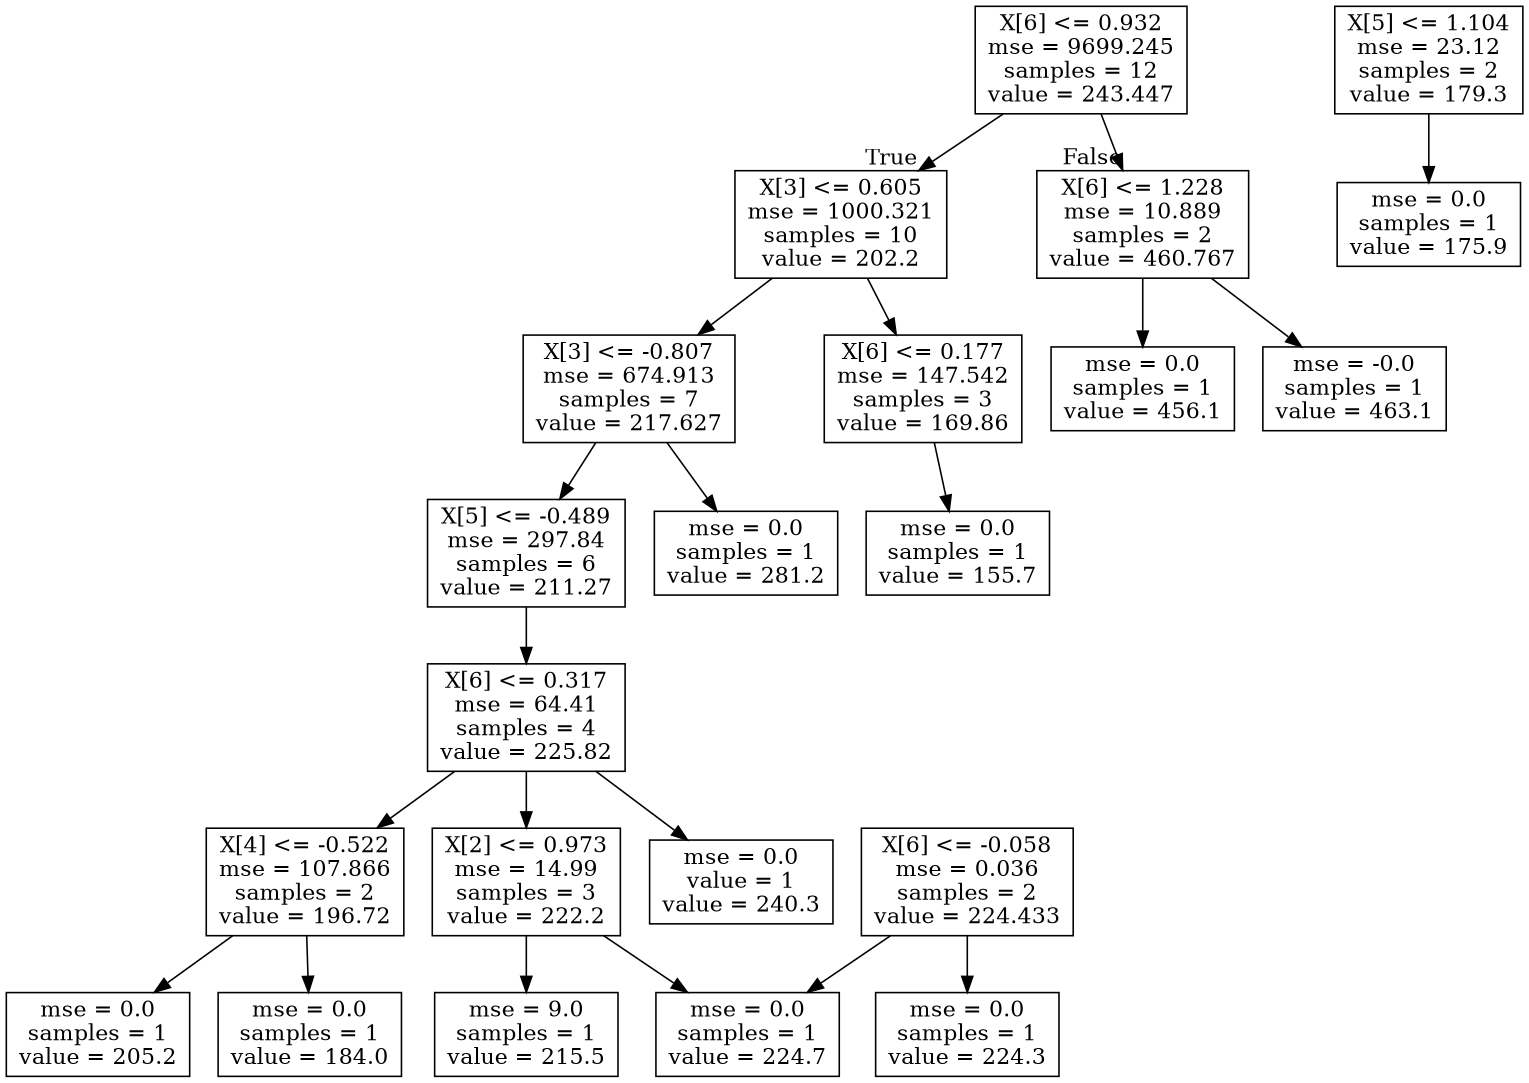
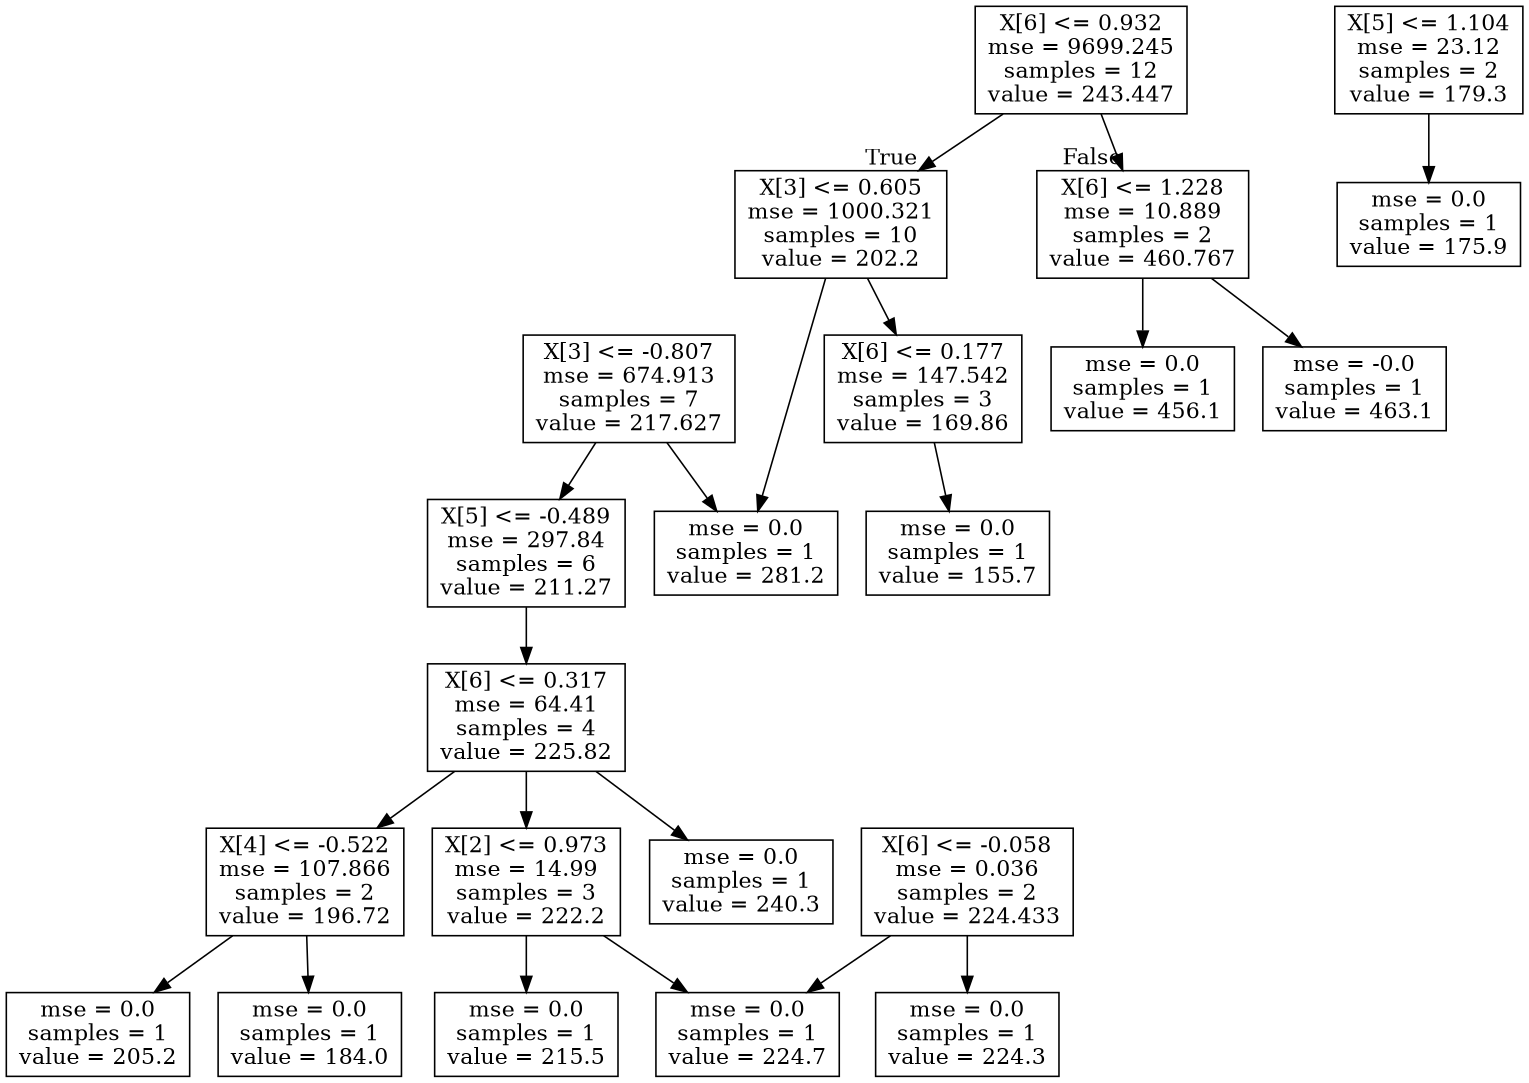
(742, 302) -> (794, 387)
(741, 882) -> (741, 882)
(526, 1034) -> (526, 1034)
